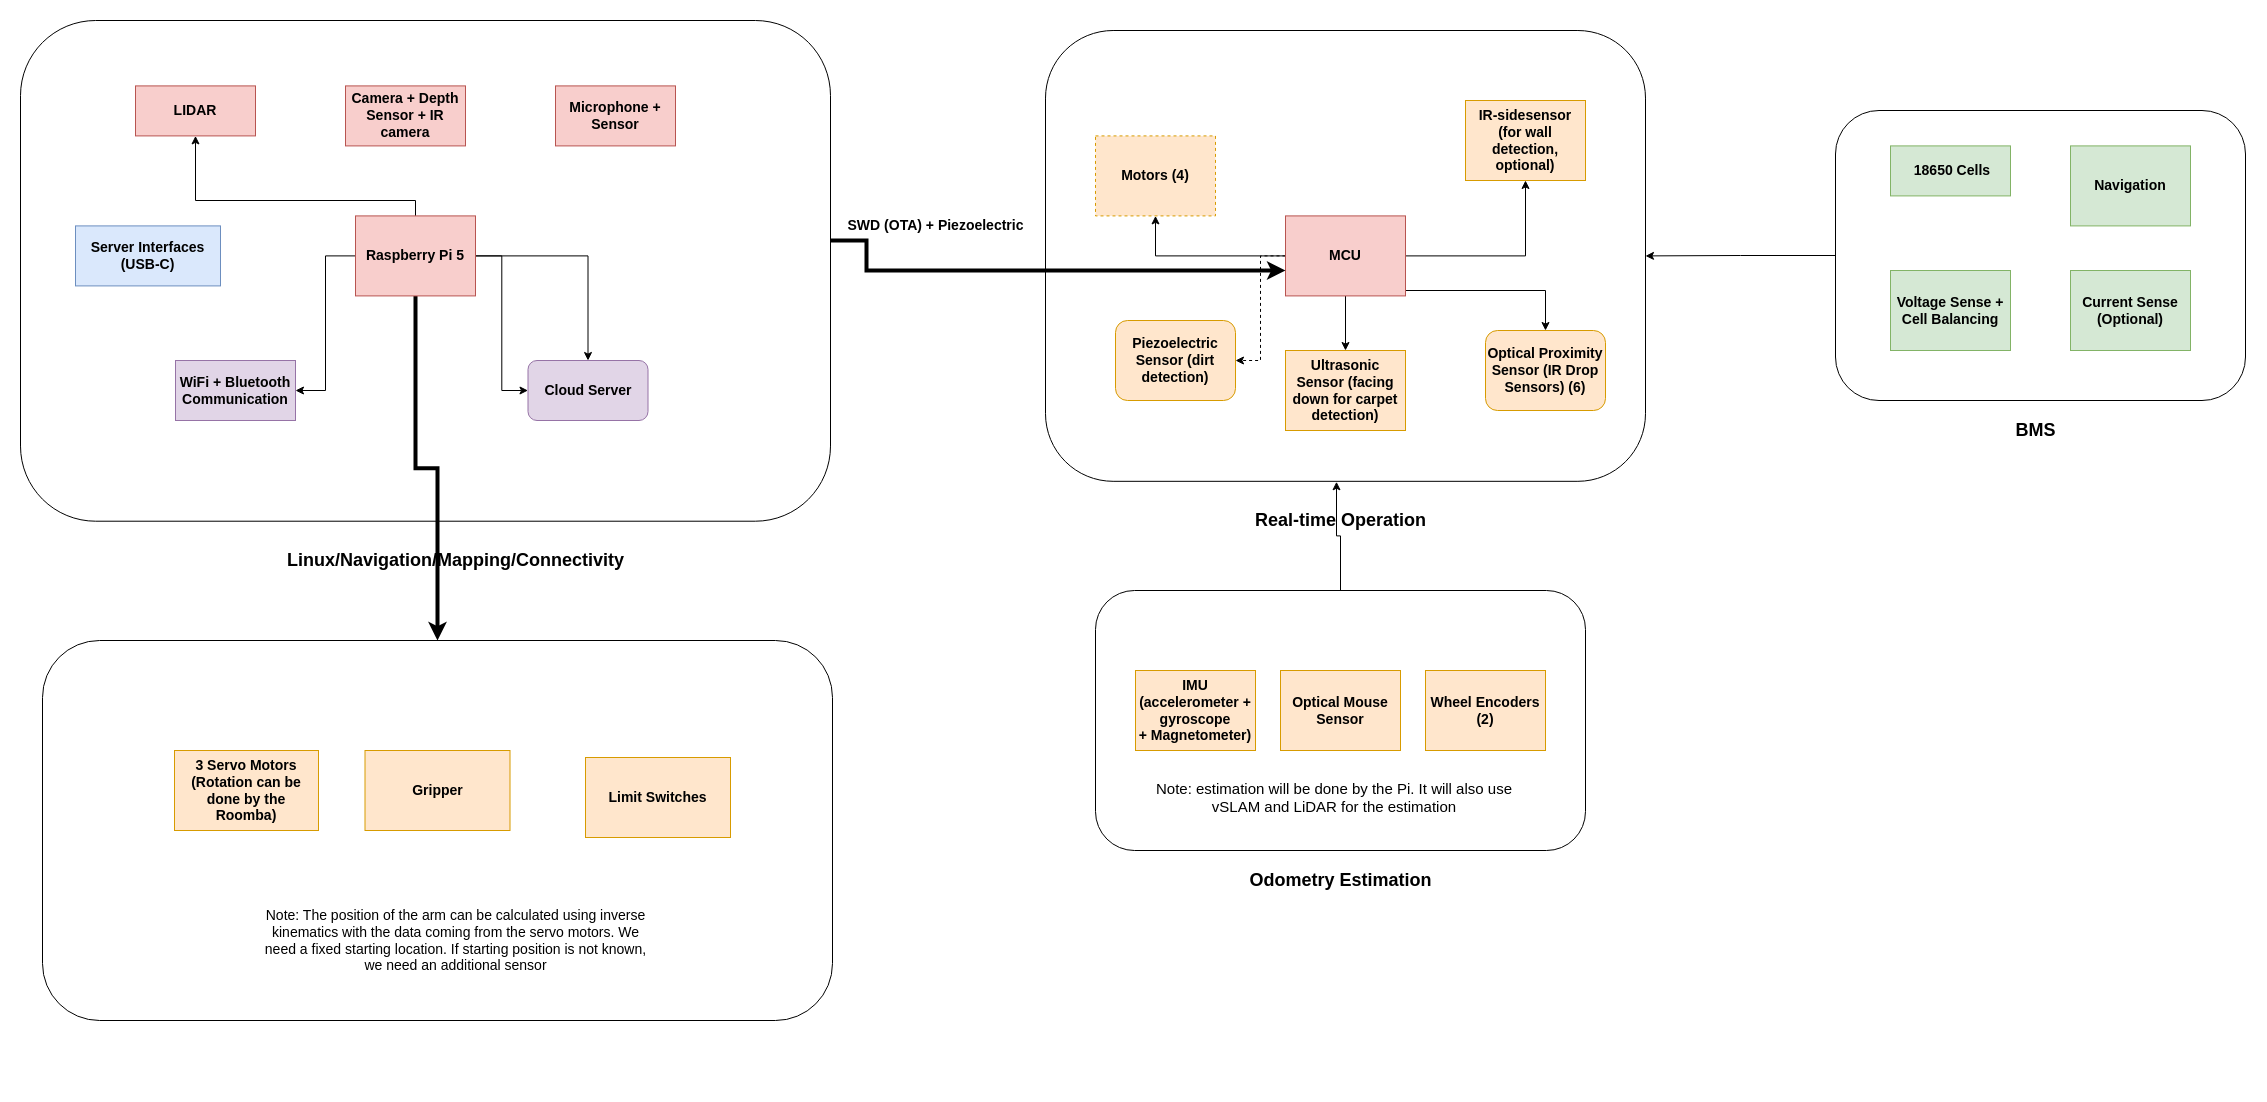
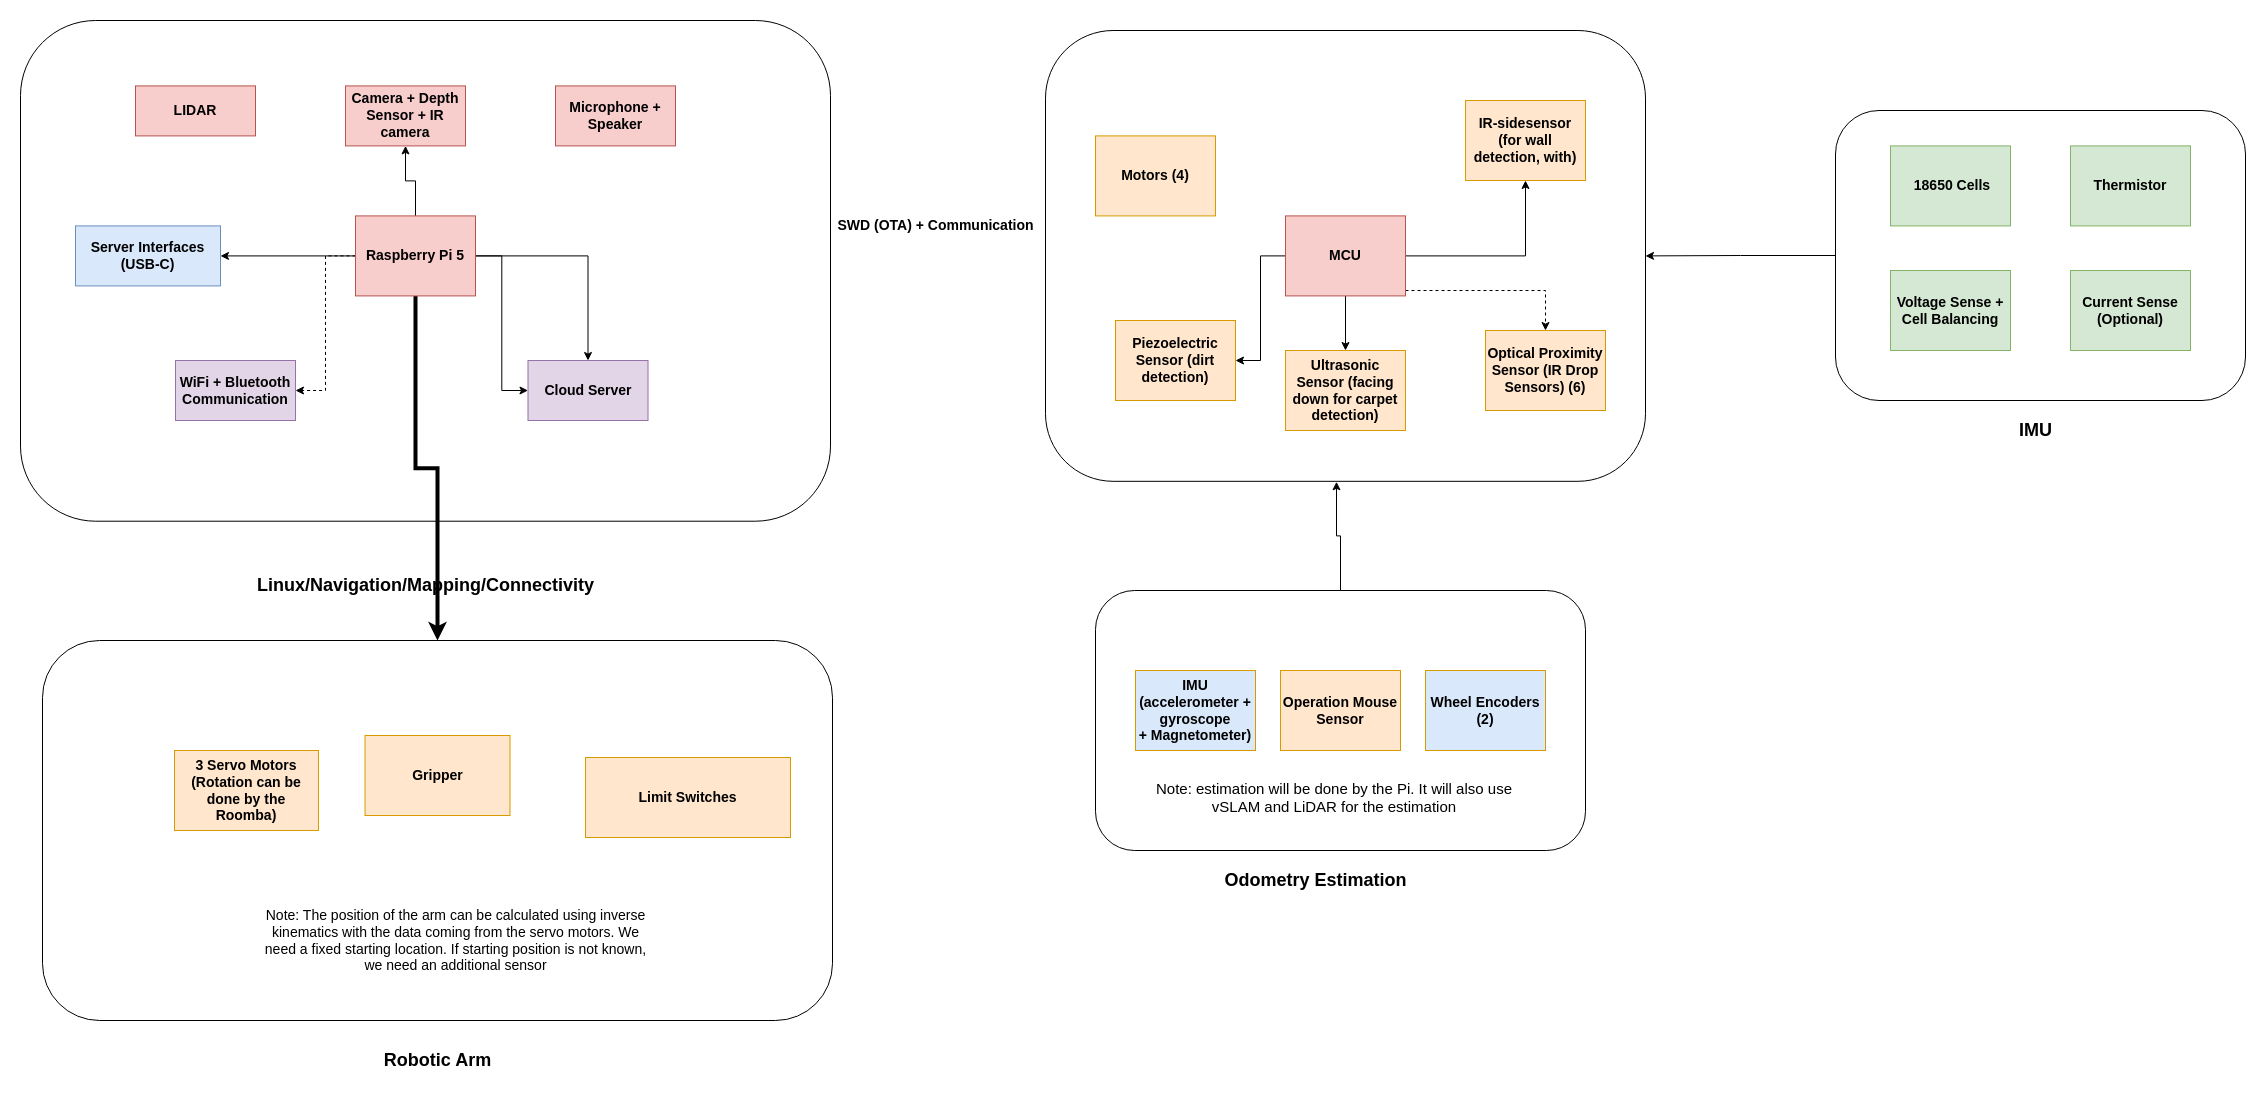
(616, 116) -> (616, 116)
(1526, 141) -> (1526, 141)
(1951, 171) -> (1951, 186)
(1156, 176) -> (1156, 176)
none -> (406, 181)
(2131, 186) -> (2131, 186)
(276, 201) -> none
(936, 226) -> (936, 226)
none -> (275, 256)
(1191, 256) -> none
(1037, 271) -> none
(1492, 291) -> (1492, 291)
(1261, 317) -> (1261, 317)
(326, 335) -> (326, 335)
(1176, 361) -> (1176, 361)
(1546, 371) -> (1546, 371)
(588, 391) -> (588, 391)
(2036, 431) -> (2036, 431)
(1341, 521) -> none
(455, 561) -> (425, 586)
(1196, 711) -> (1196, 711)
(1341, 711) -> (1341, 711)
(1486, 711) -> (1486, 711)
(438, 791) -> (438, 776)
(658, 798) -> (688, 798)
(1341, 881) -> (1316, 881)
none -> (438, 1061)
